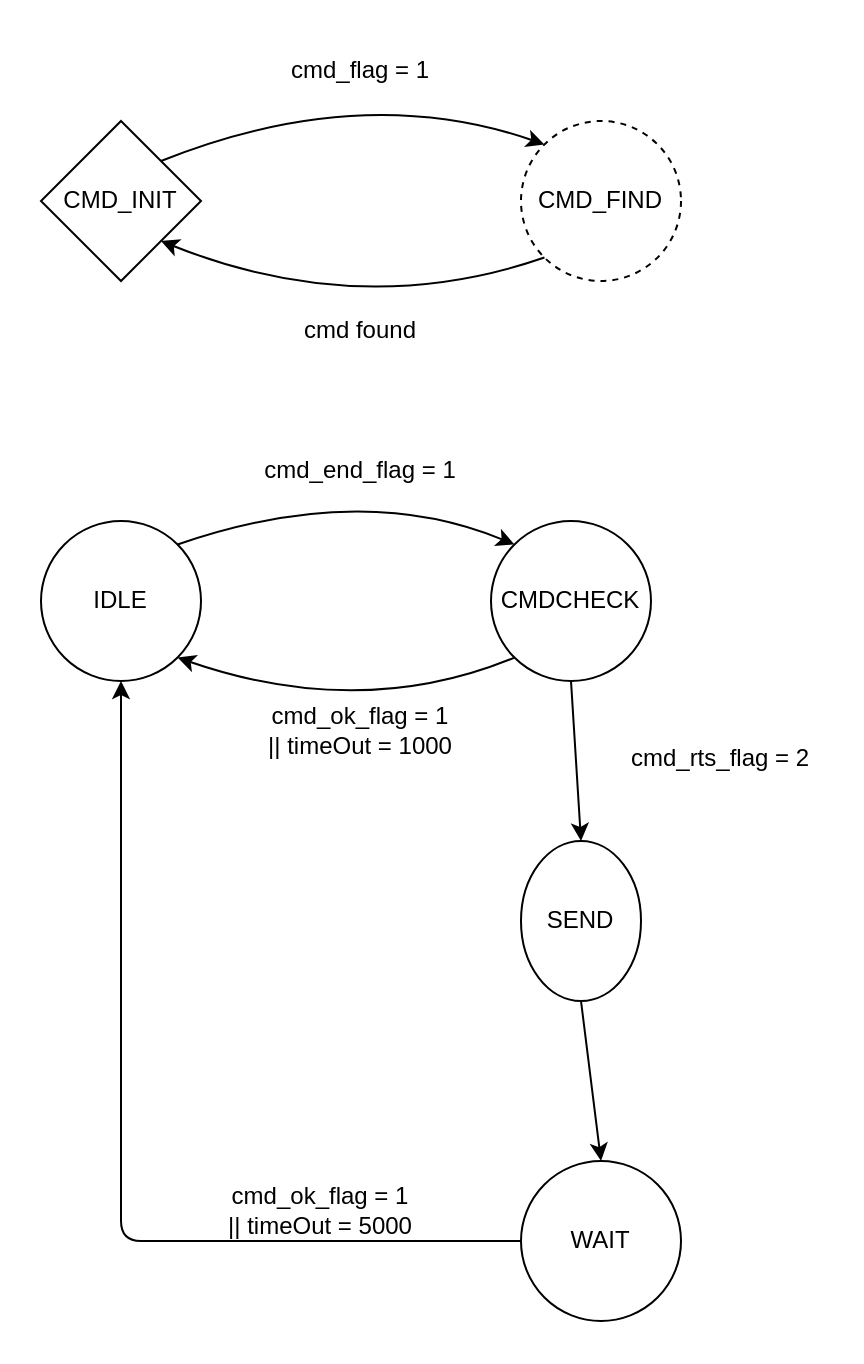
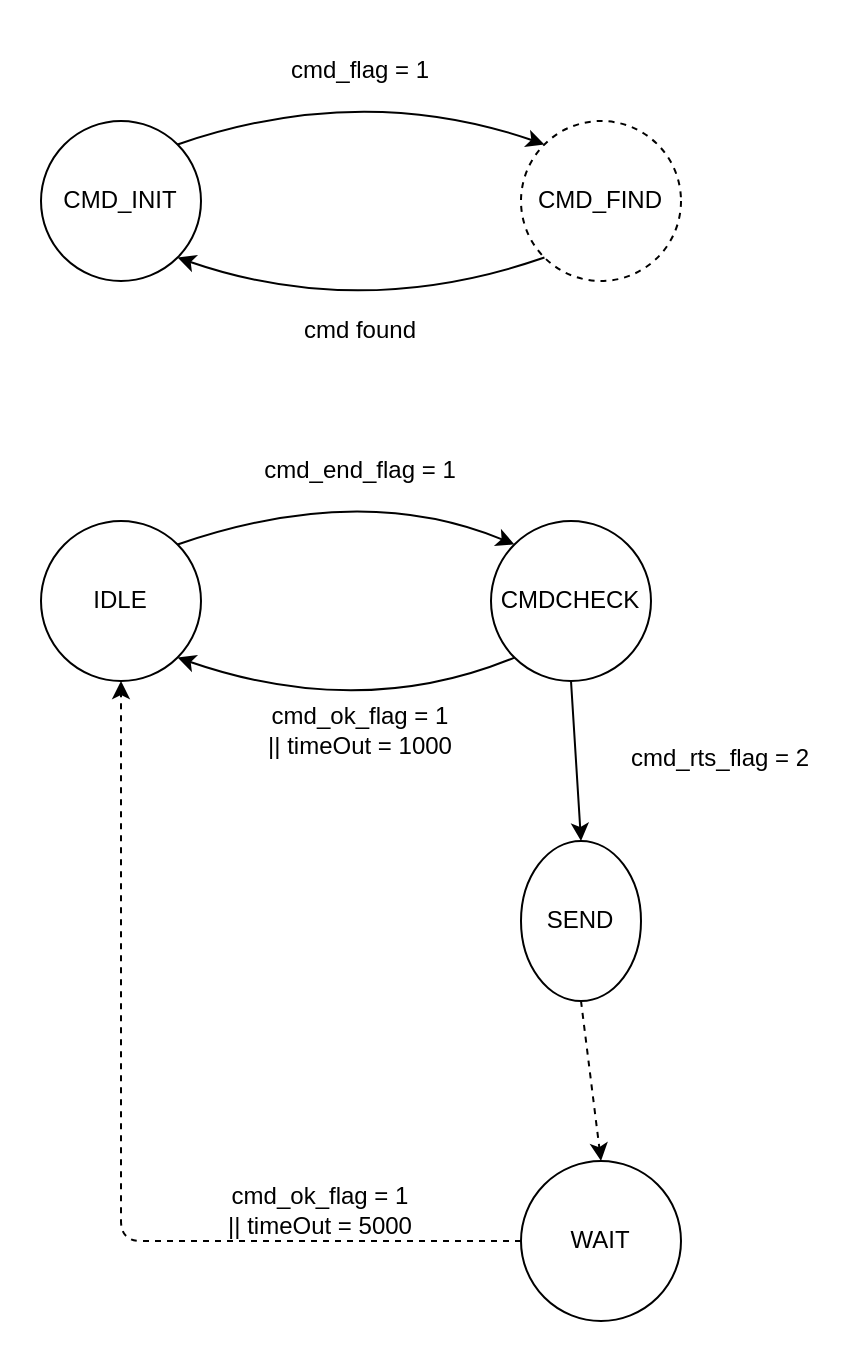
(121, 201) -> (121, 201)
(590, 1076) -> (590, 1076)
(121, 1159) -> (121, 1159)
